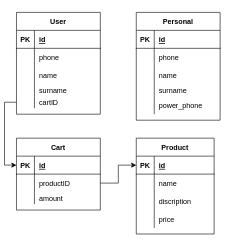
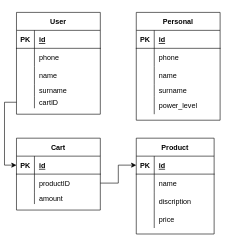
(181, 106) -> (179, 106)
